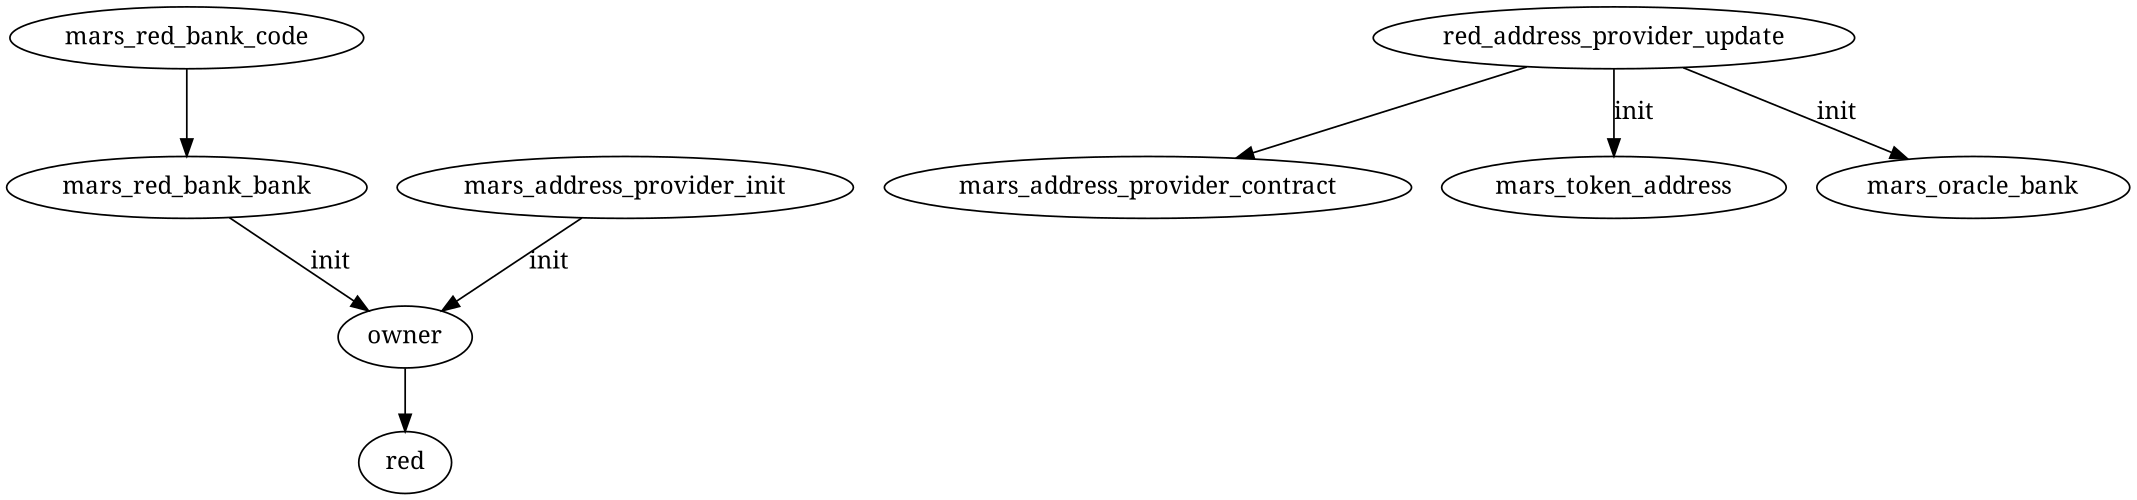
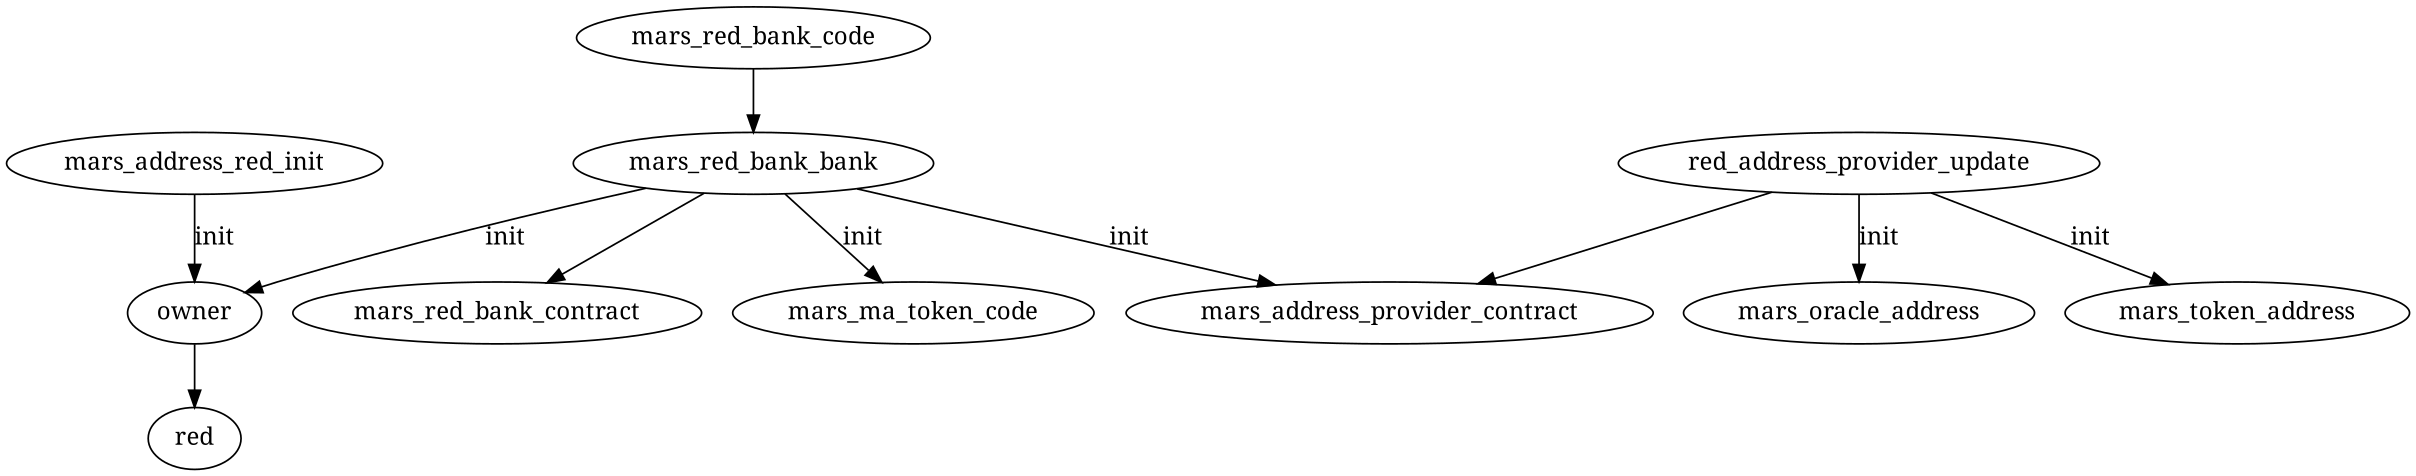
(625, 187) -> (195, 163)
(1973, 187) -> (1859, 313)
none -> (1058, 235)
none -> (497, 313)
none -> (913, 313)
